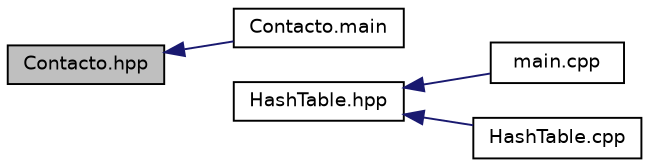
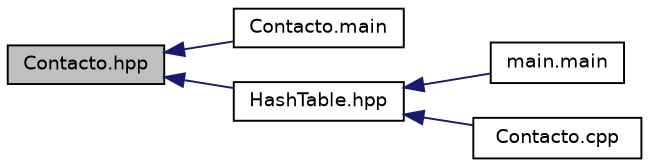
(557, 63) -> (557, 63)
none -> (209, 84)
(557, 138) -> (557, 138)
